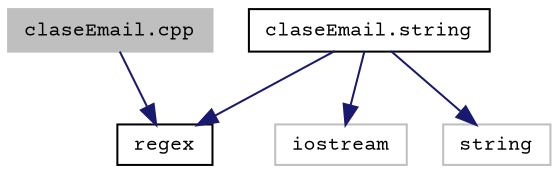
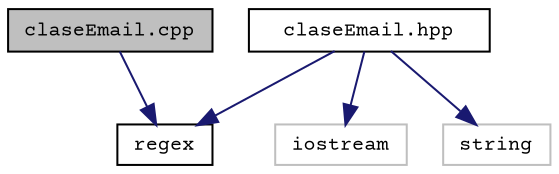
(110, 30) -> (110, 30)
(369, 30) -> (369, 30)
